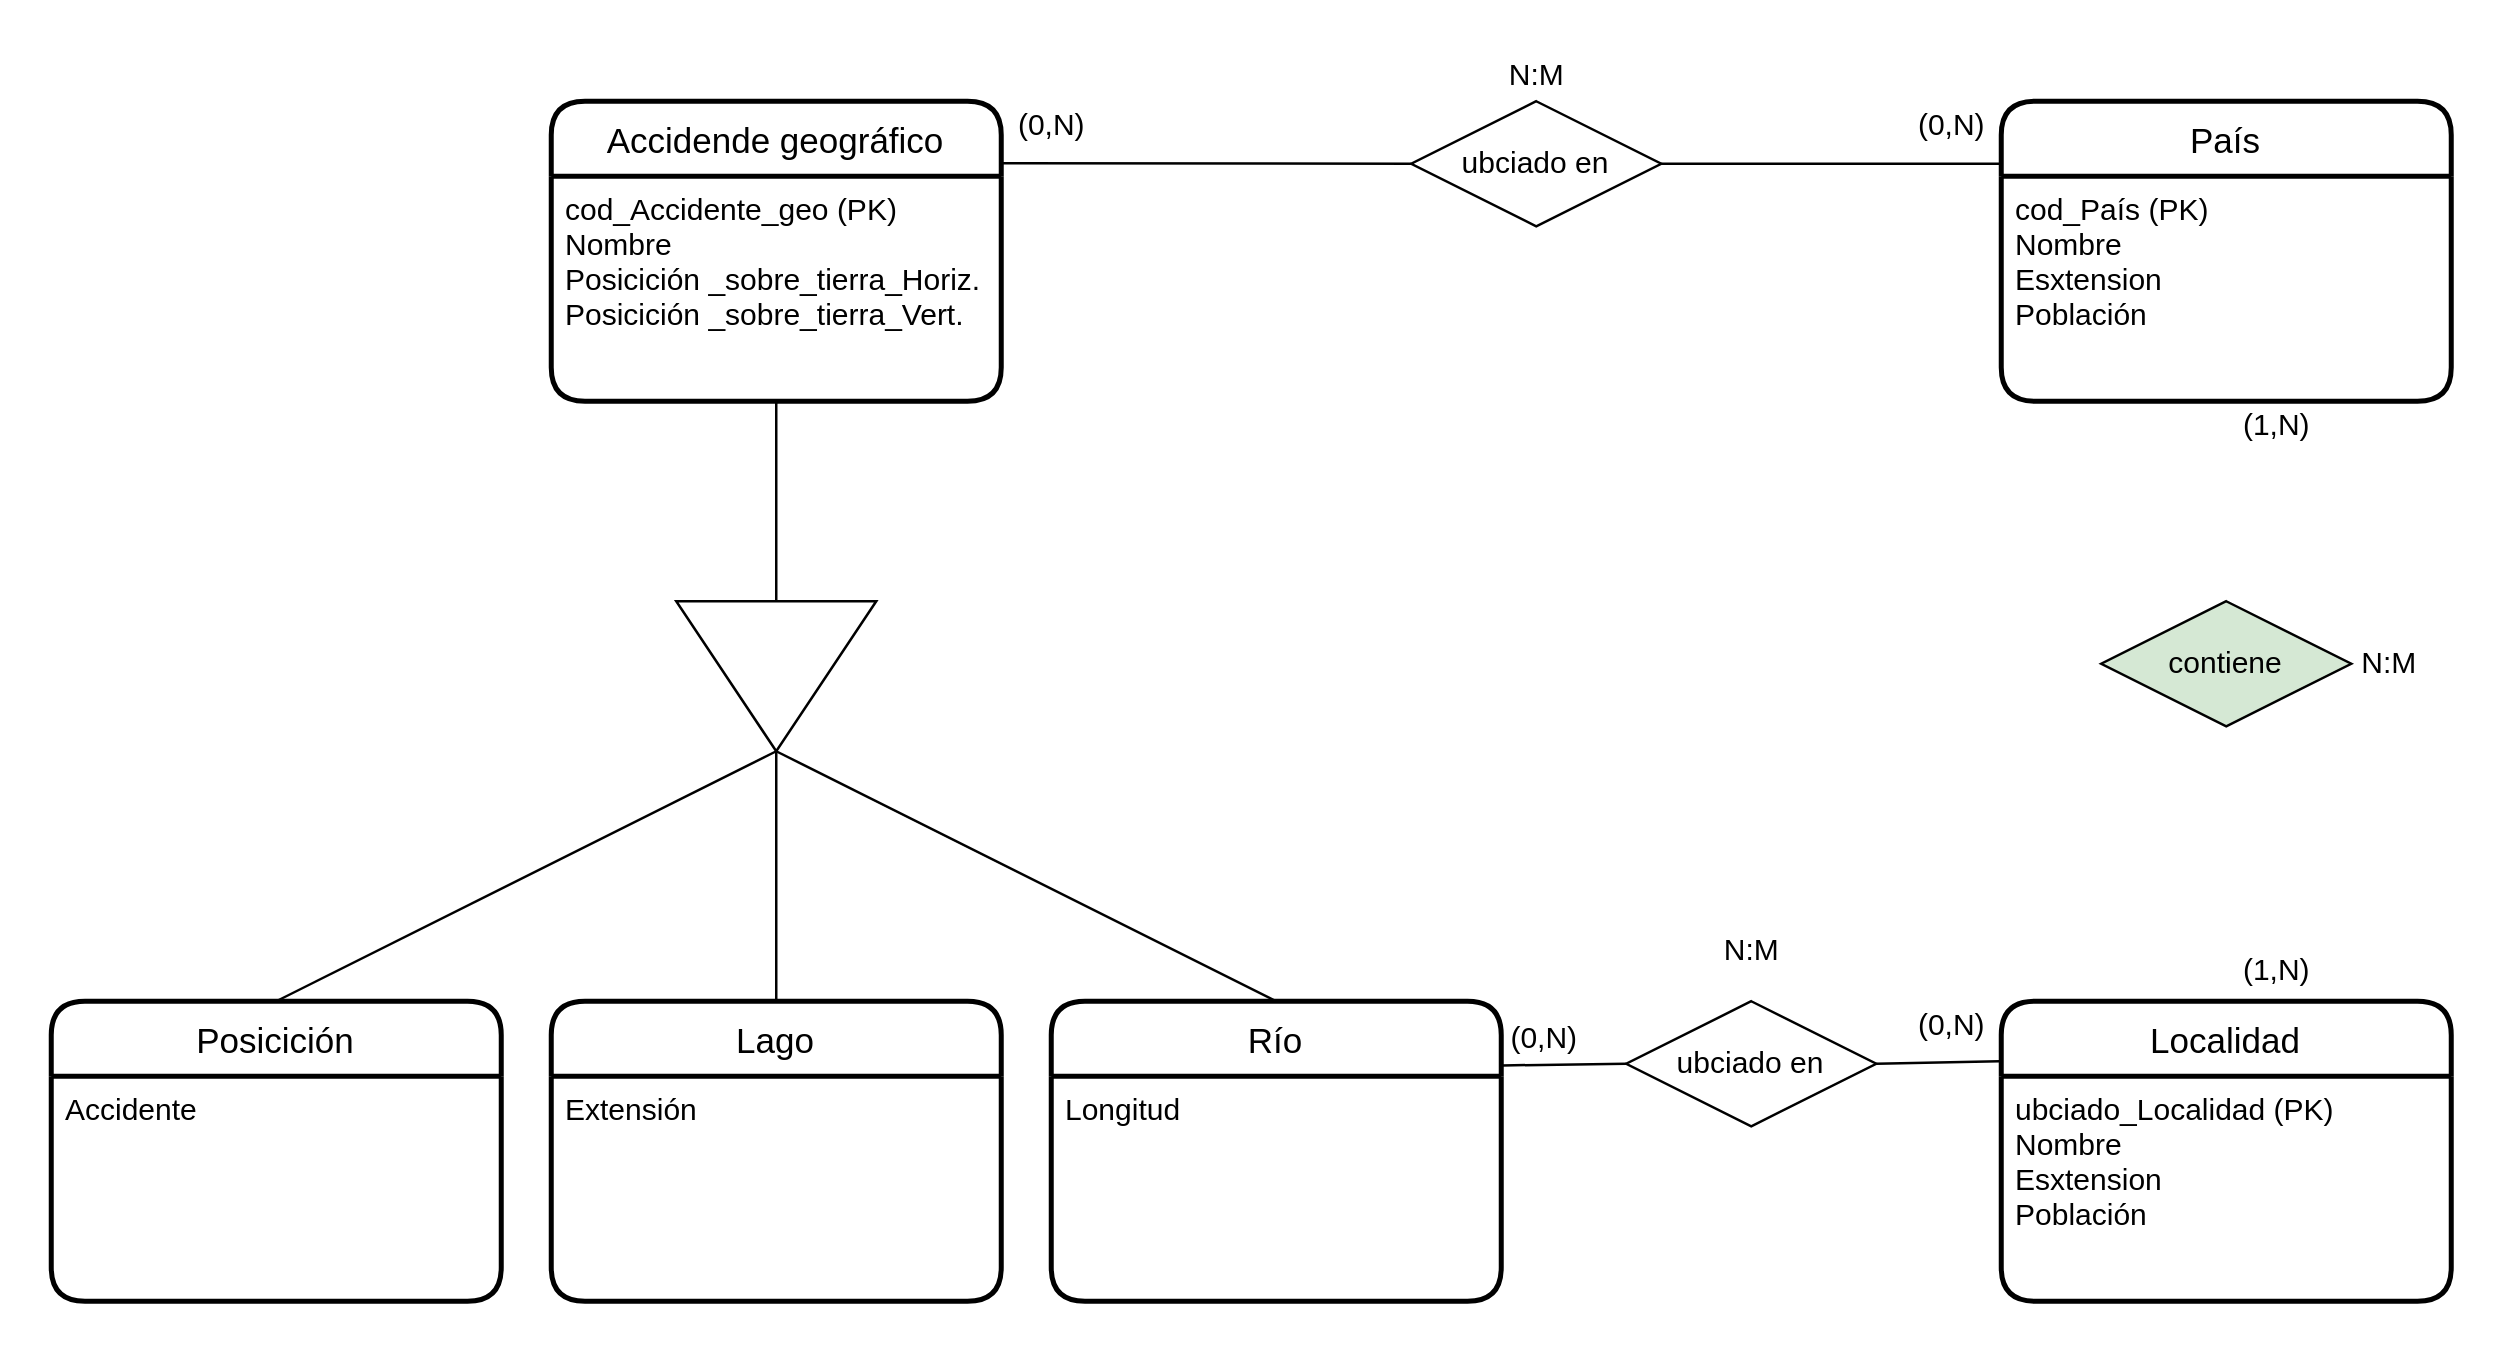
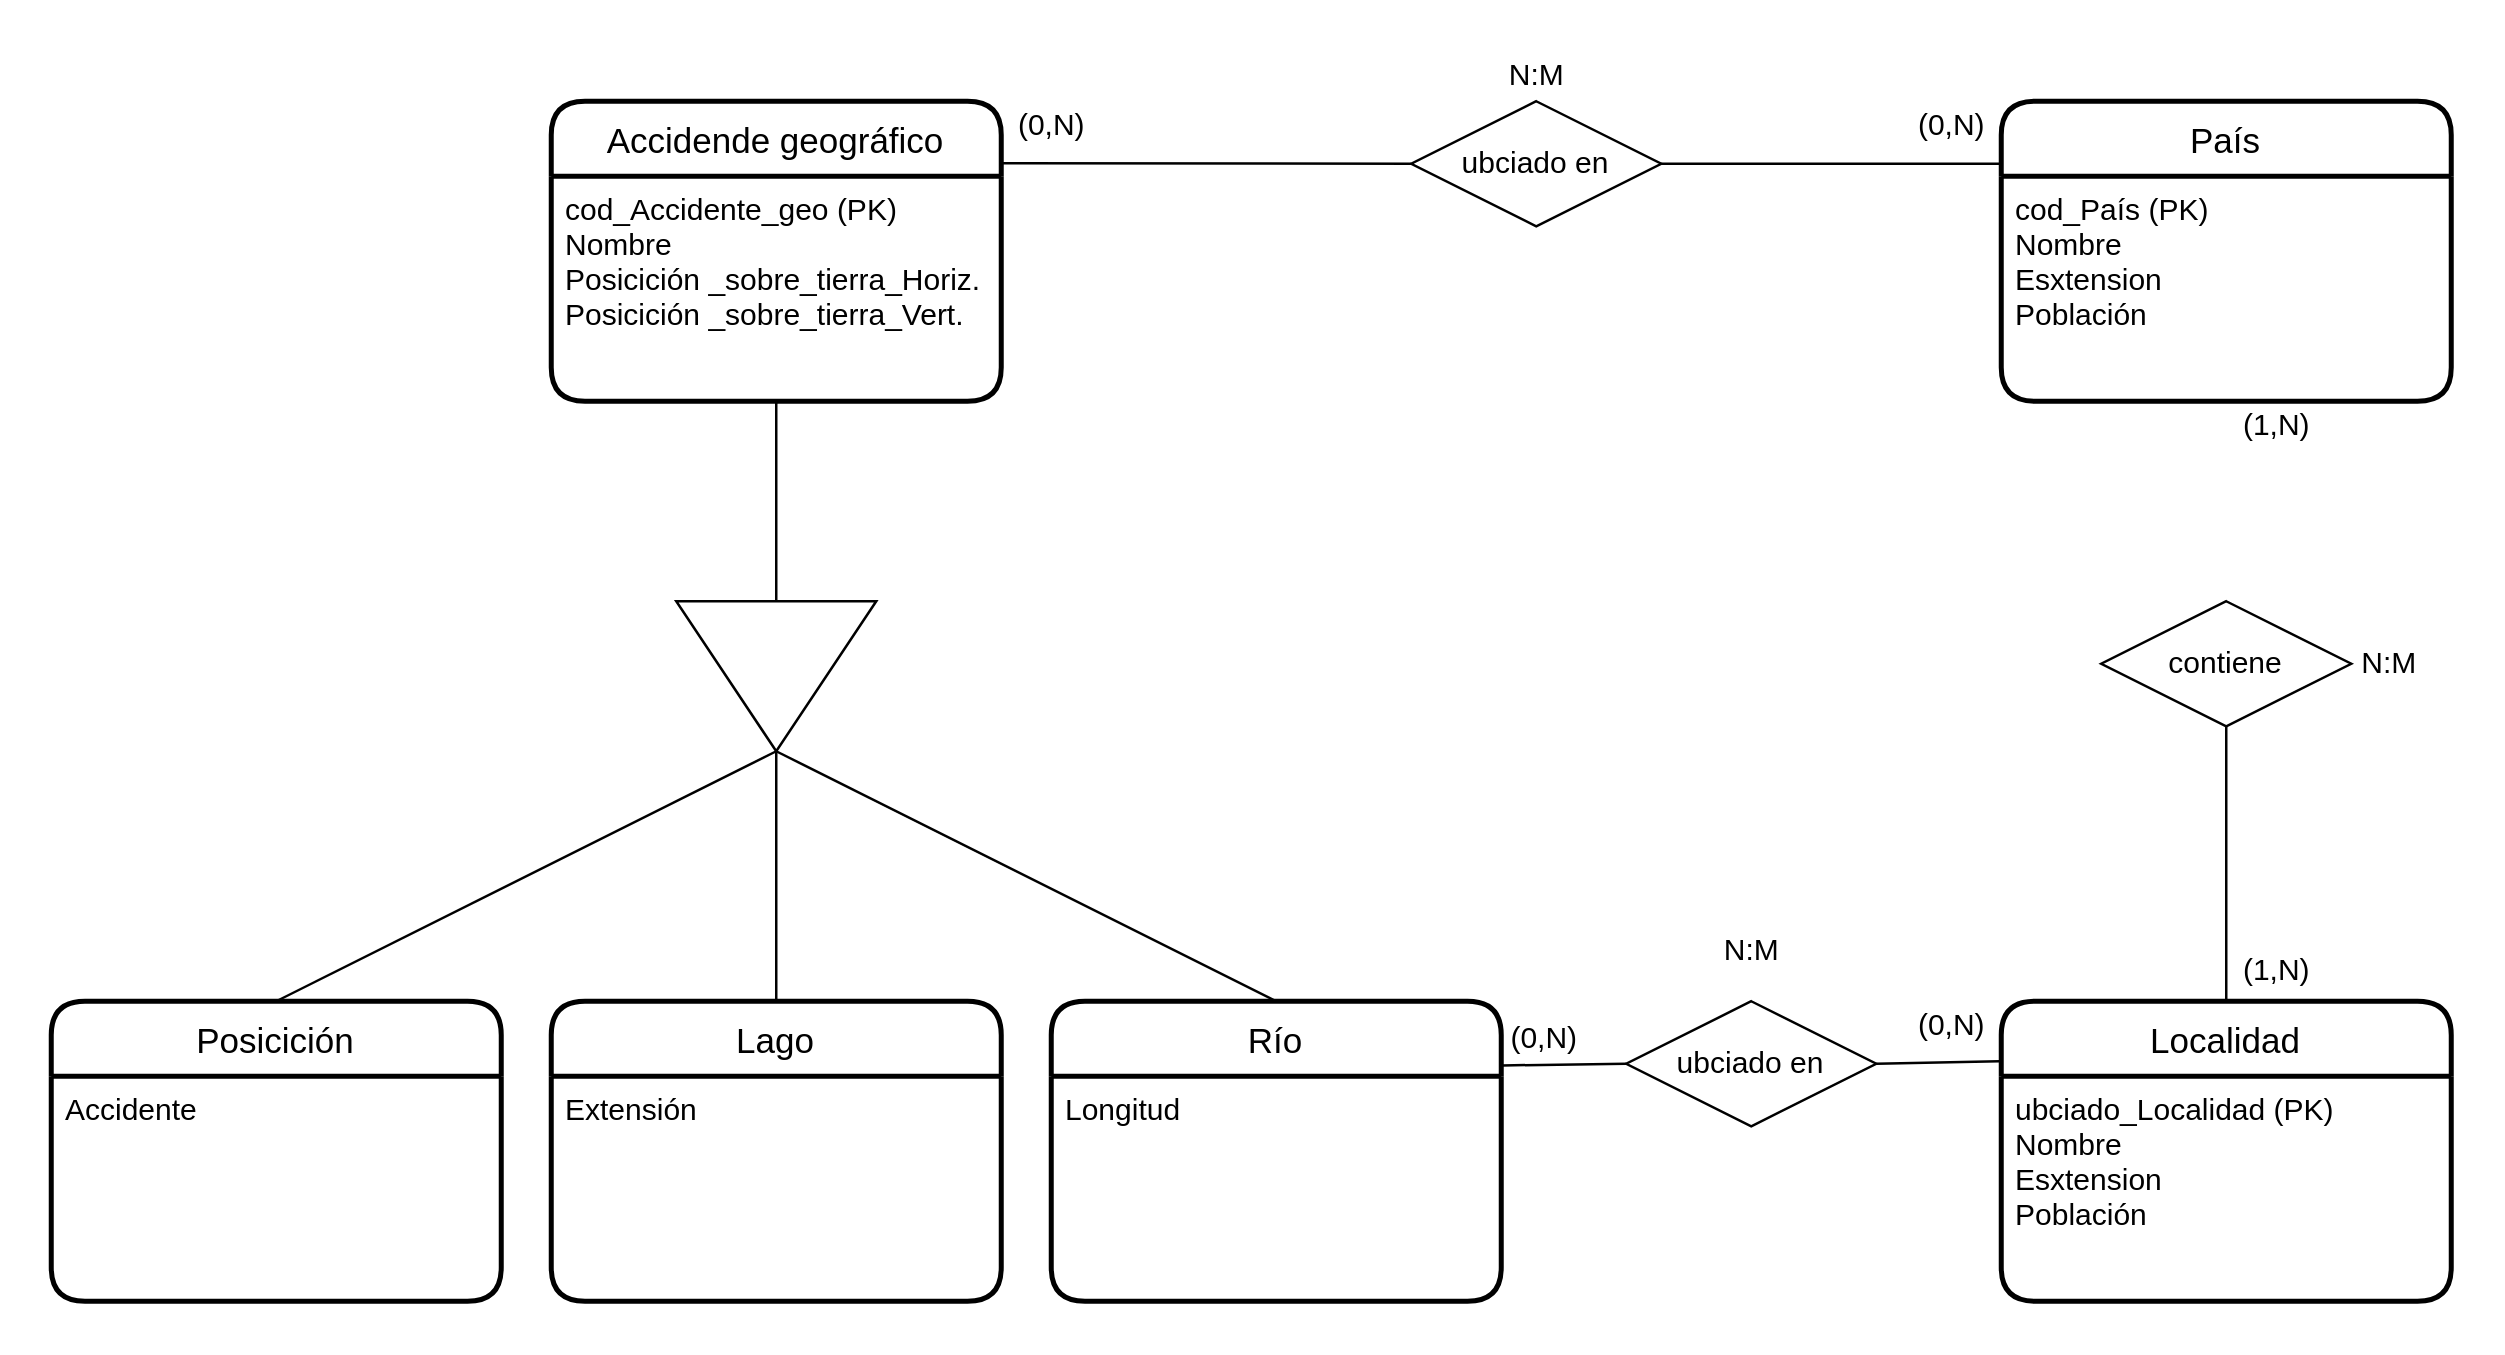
(2226, 664) -> (2226, 664)
none -> (2226, 863)
